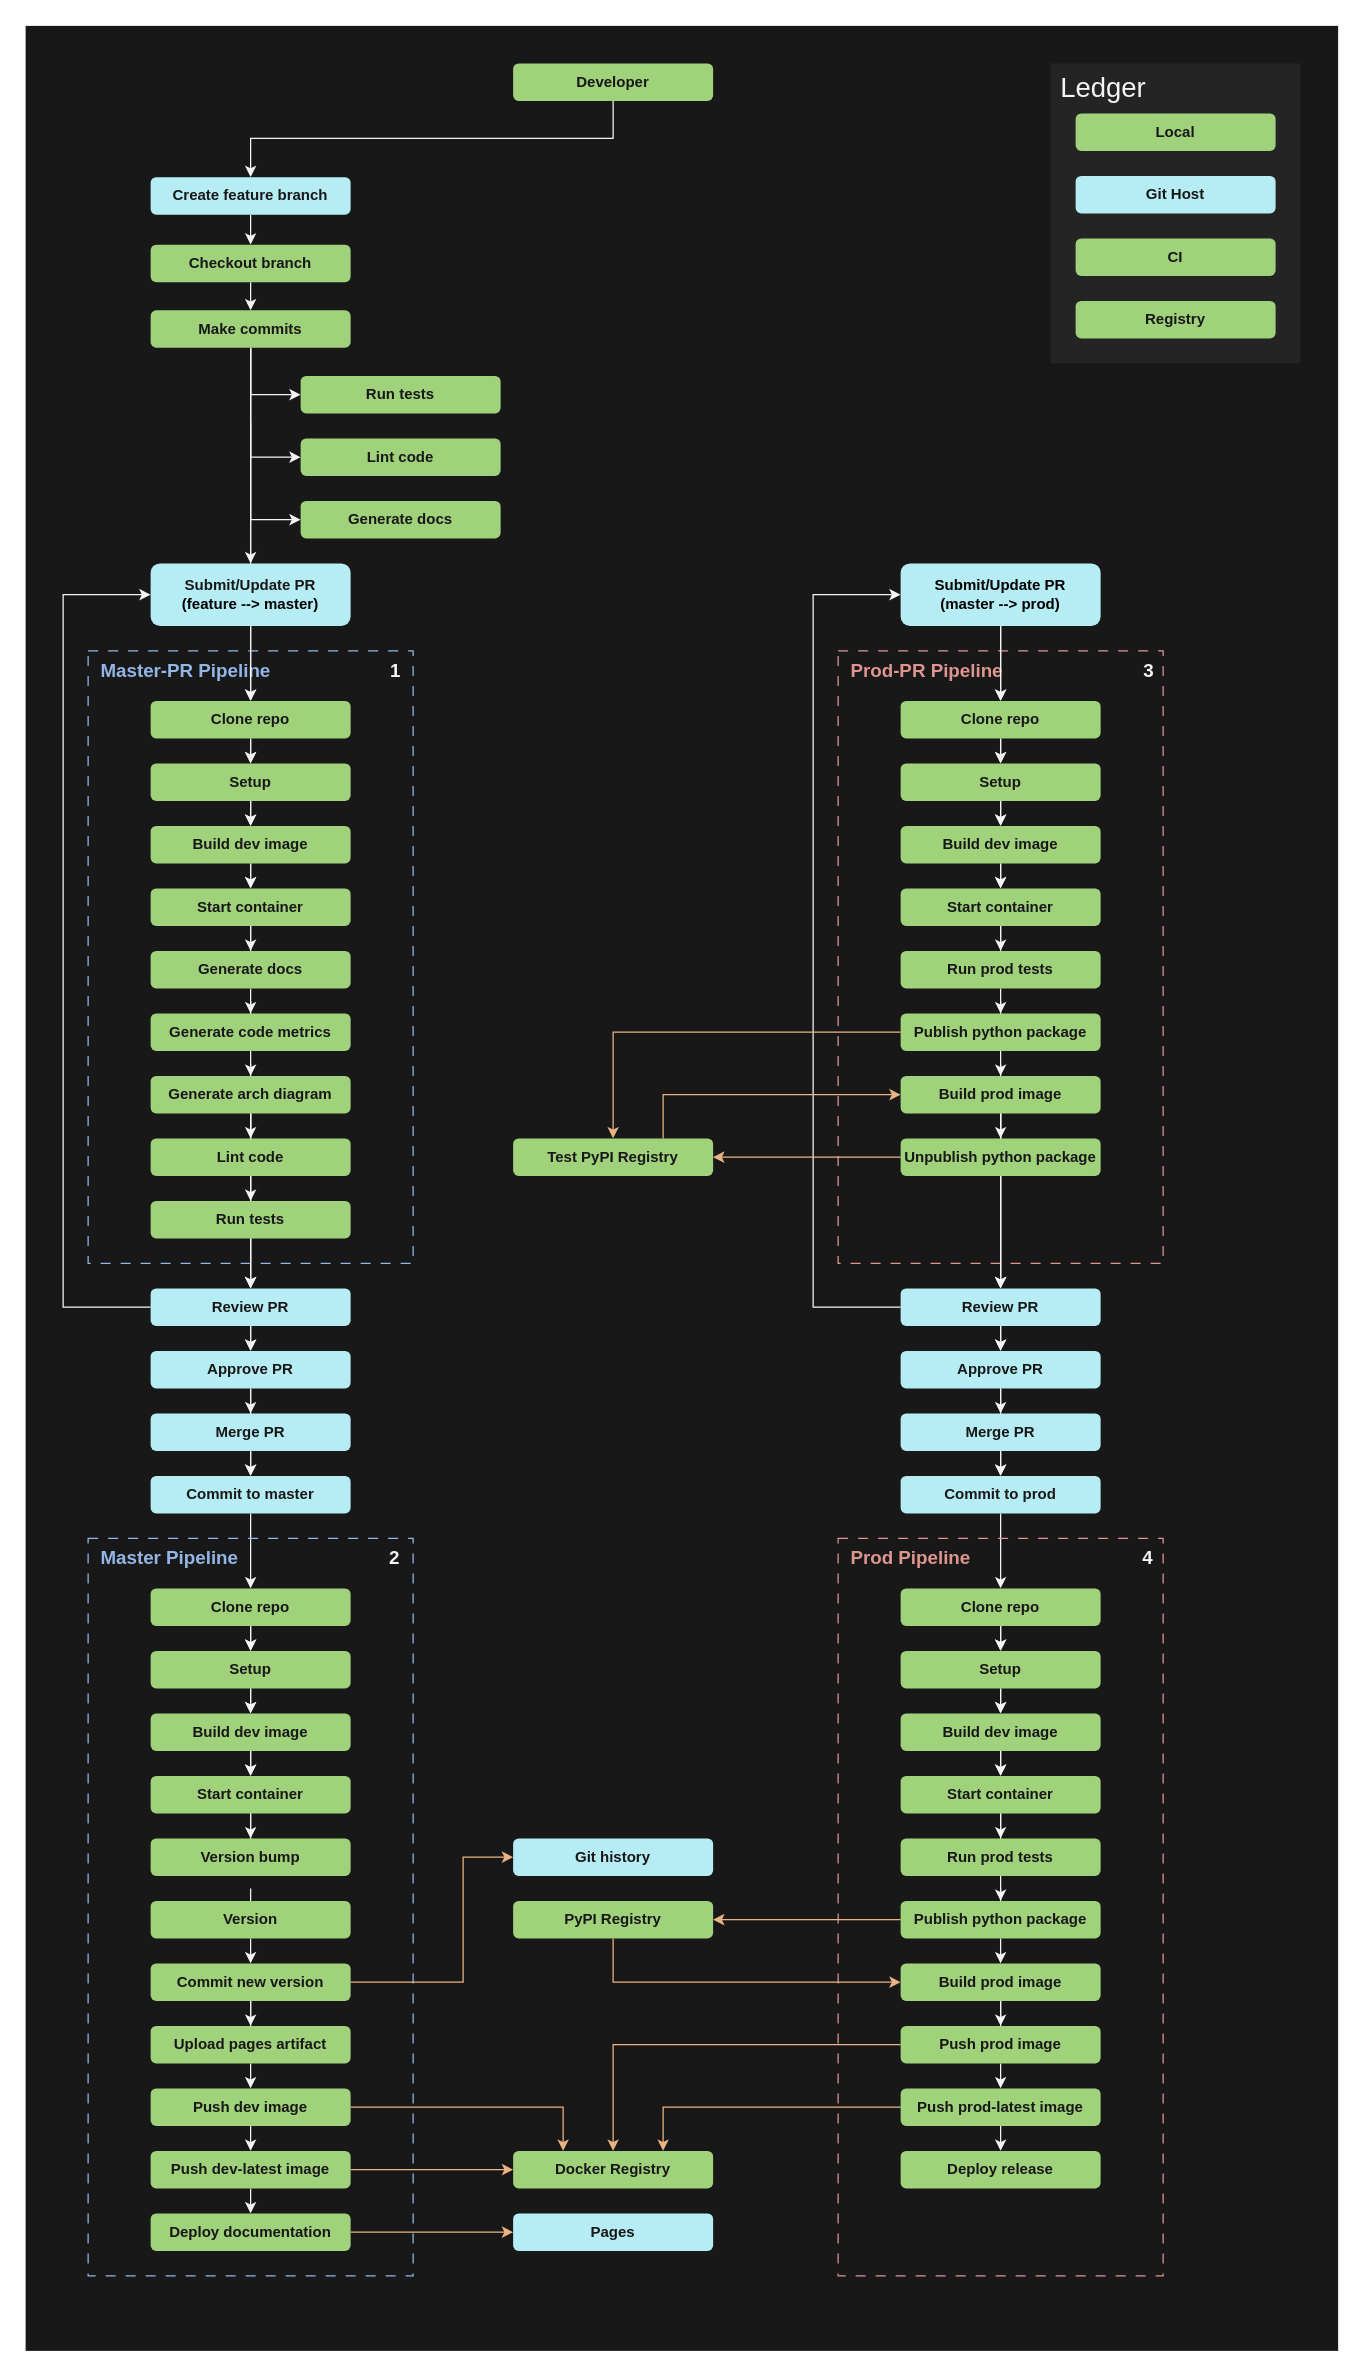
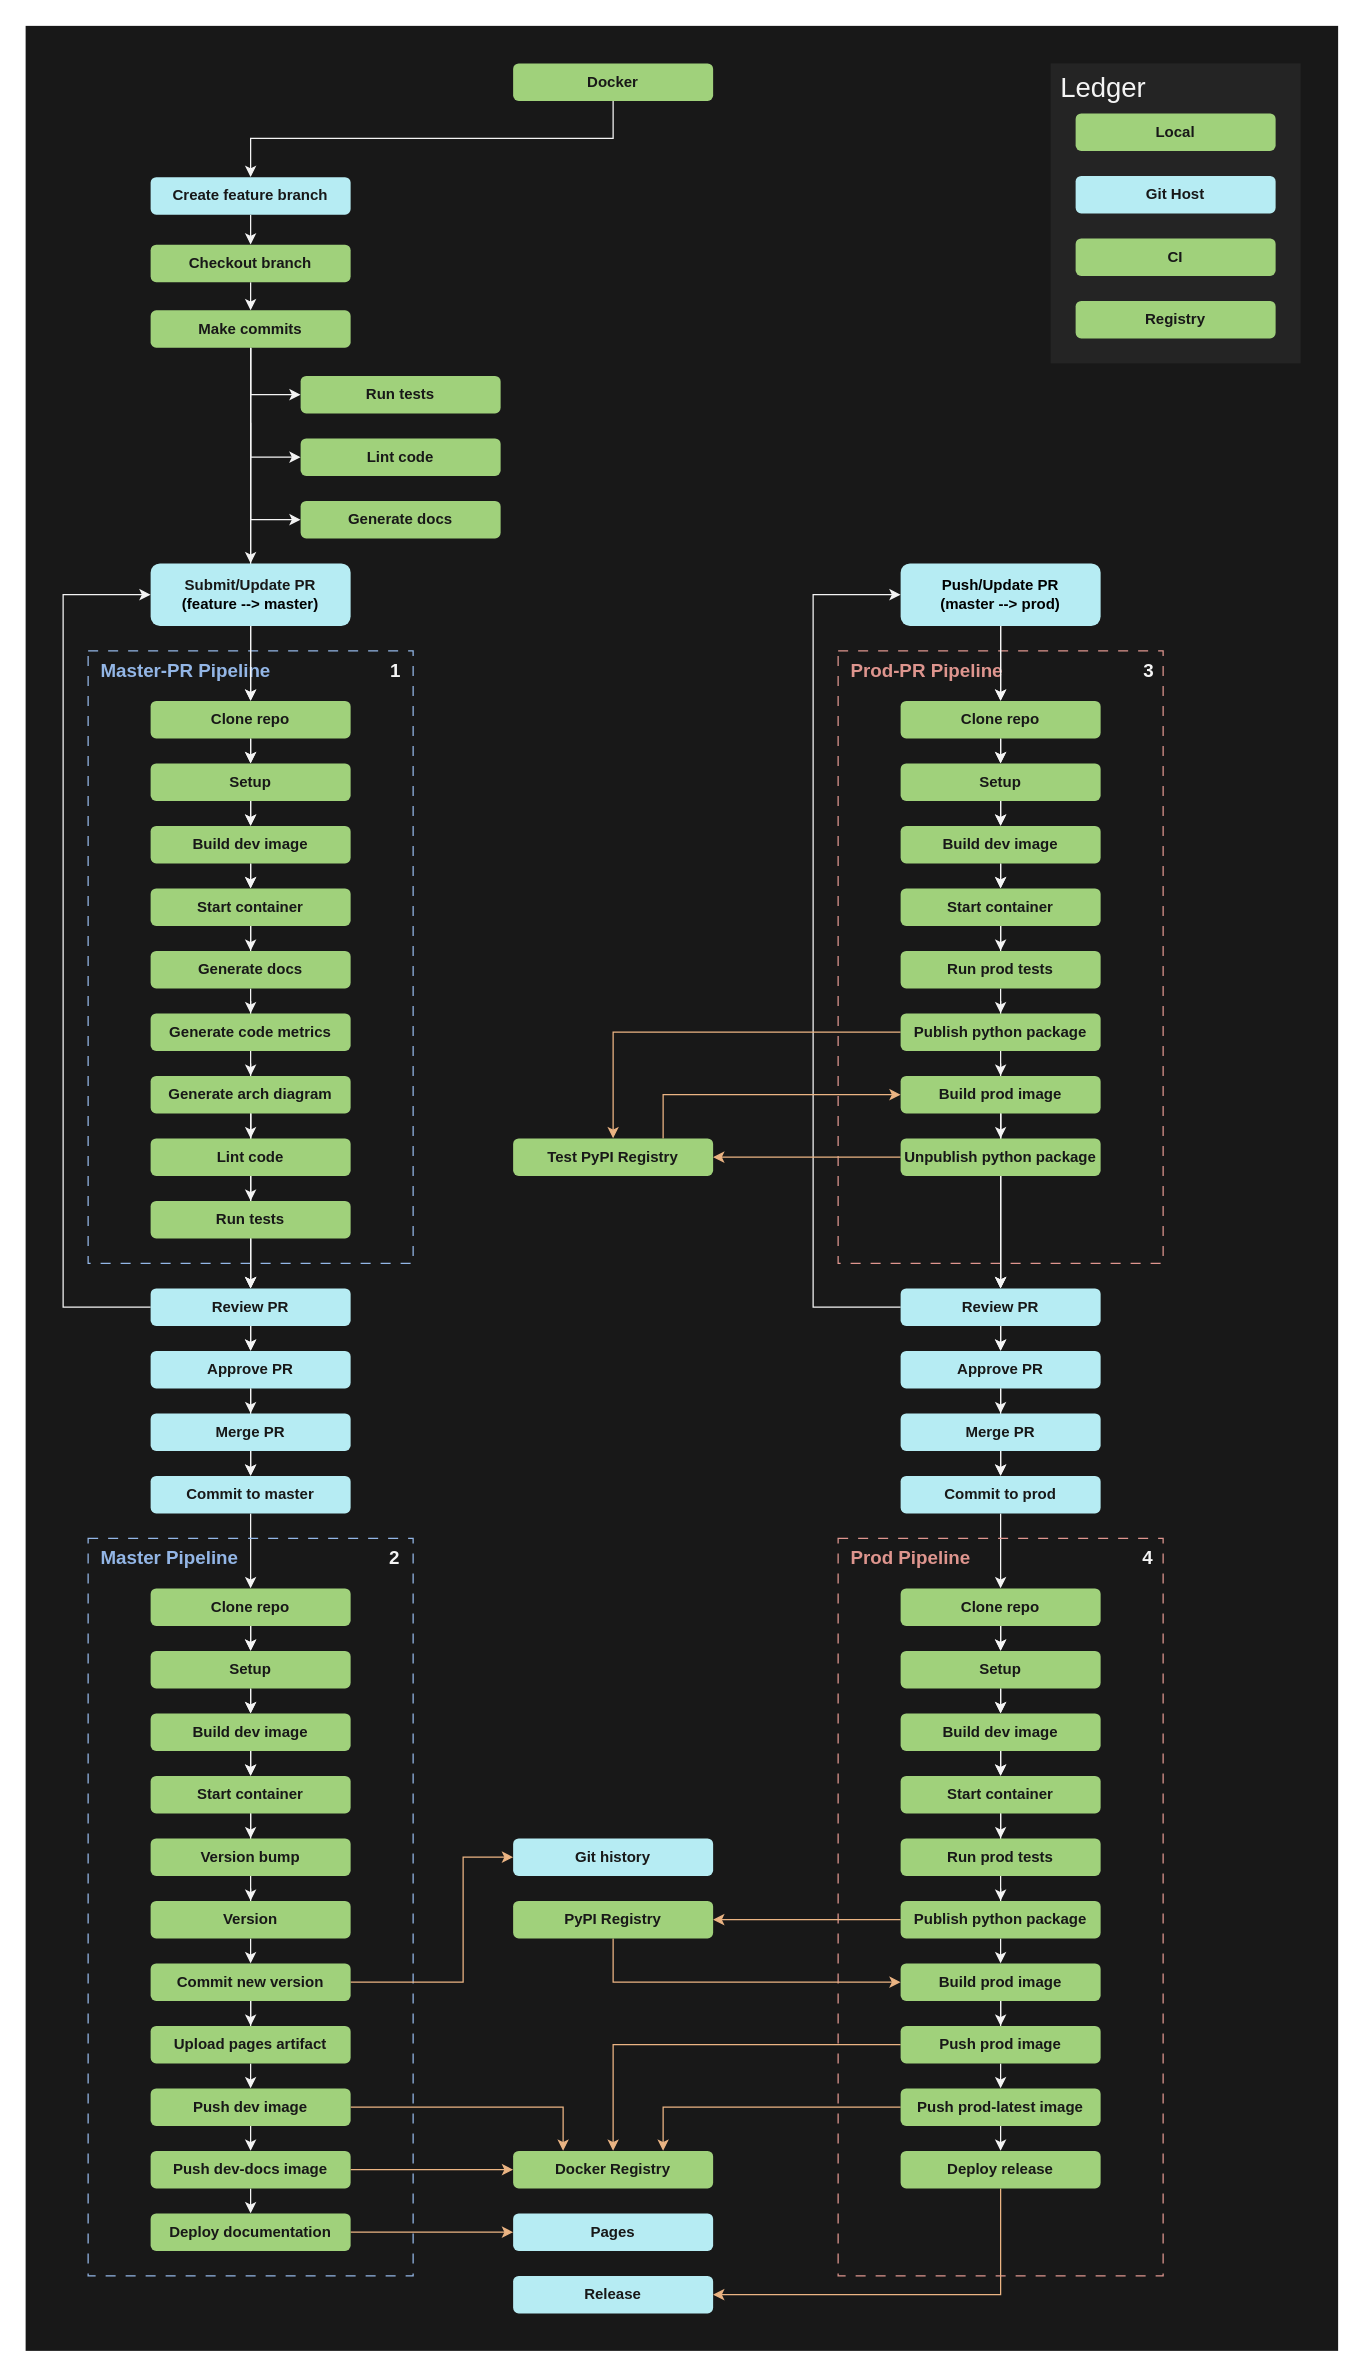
(613, 82) -> (613, 82)
(1001, 594) -> (1001, 594)
none -> (251, 1881)
(251, 2169) -> (251, 2169)
none -> (613, 2294)
none -> (914, 2294)
